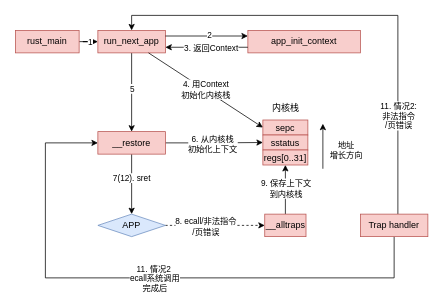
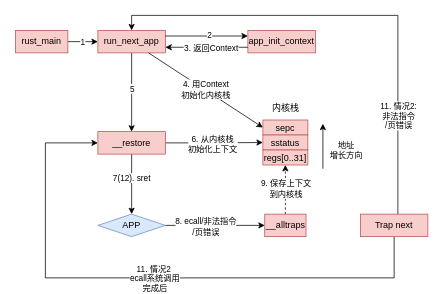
(47, 42) -> (42, 42)
(304, 42) -> (282, 42)
(285, 206) -> (285, 206)
(247, 225) -> (247, 225)
(394, 225) -> (394, 225)
